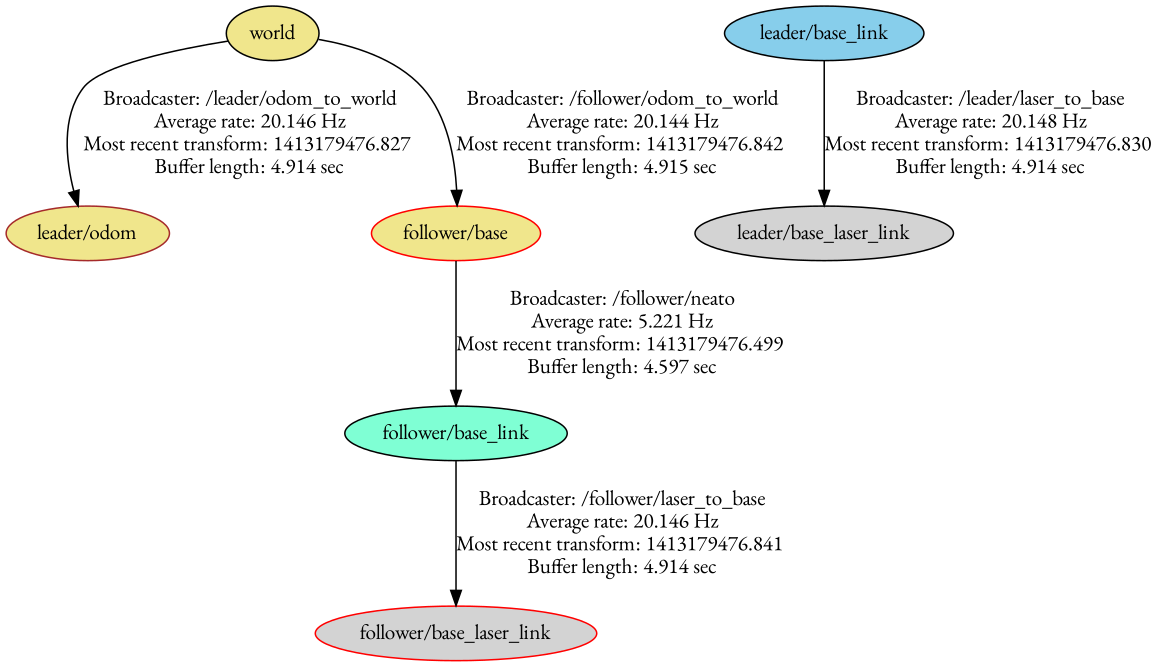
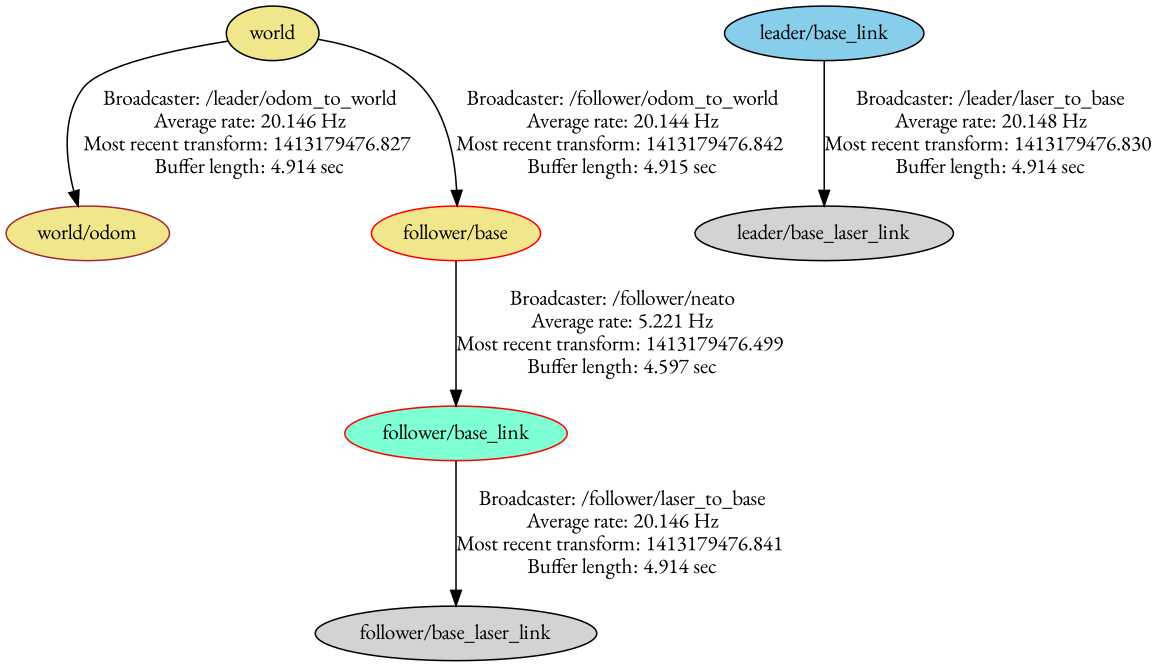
(88, 233) -> (88, 233)
(456, 433) -> (456, 433)
(456, 633) -> (456, 633)
